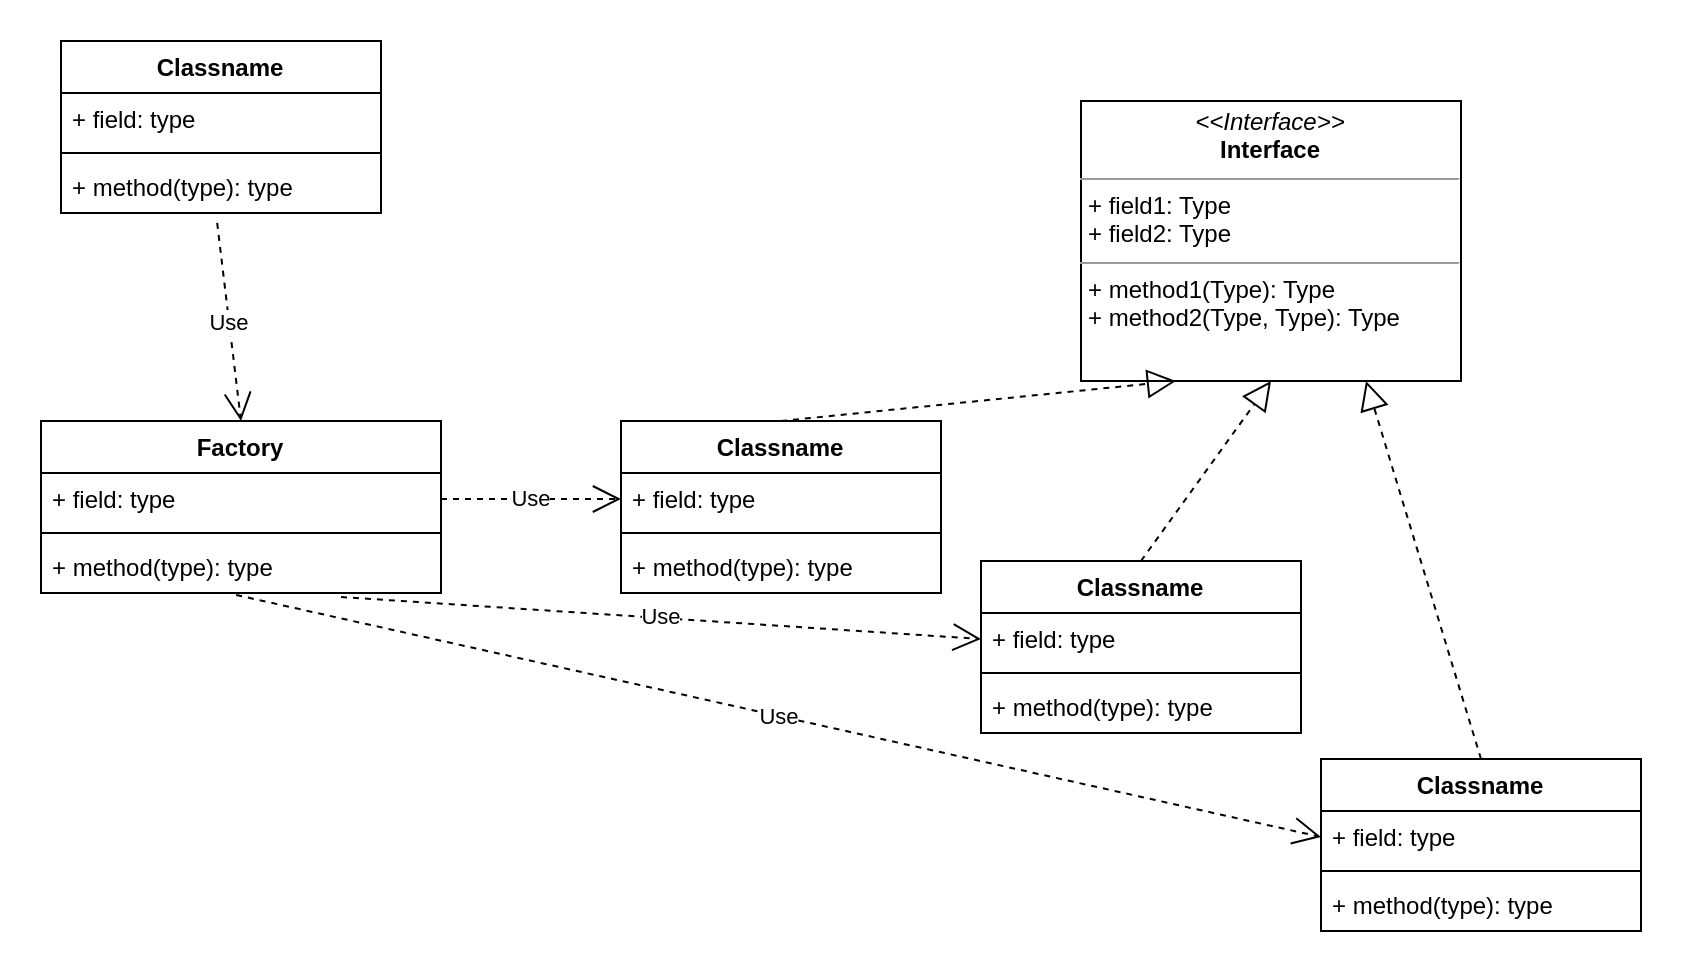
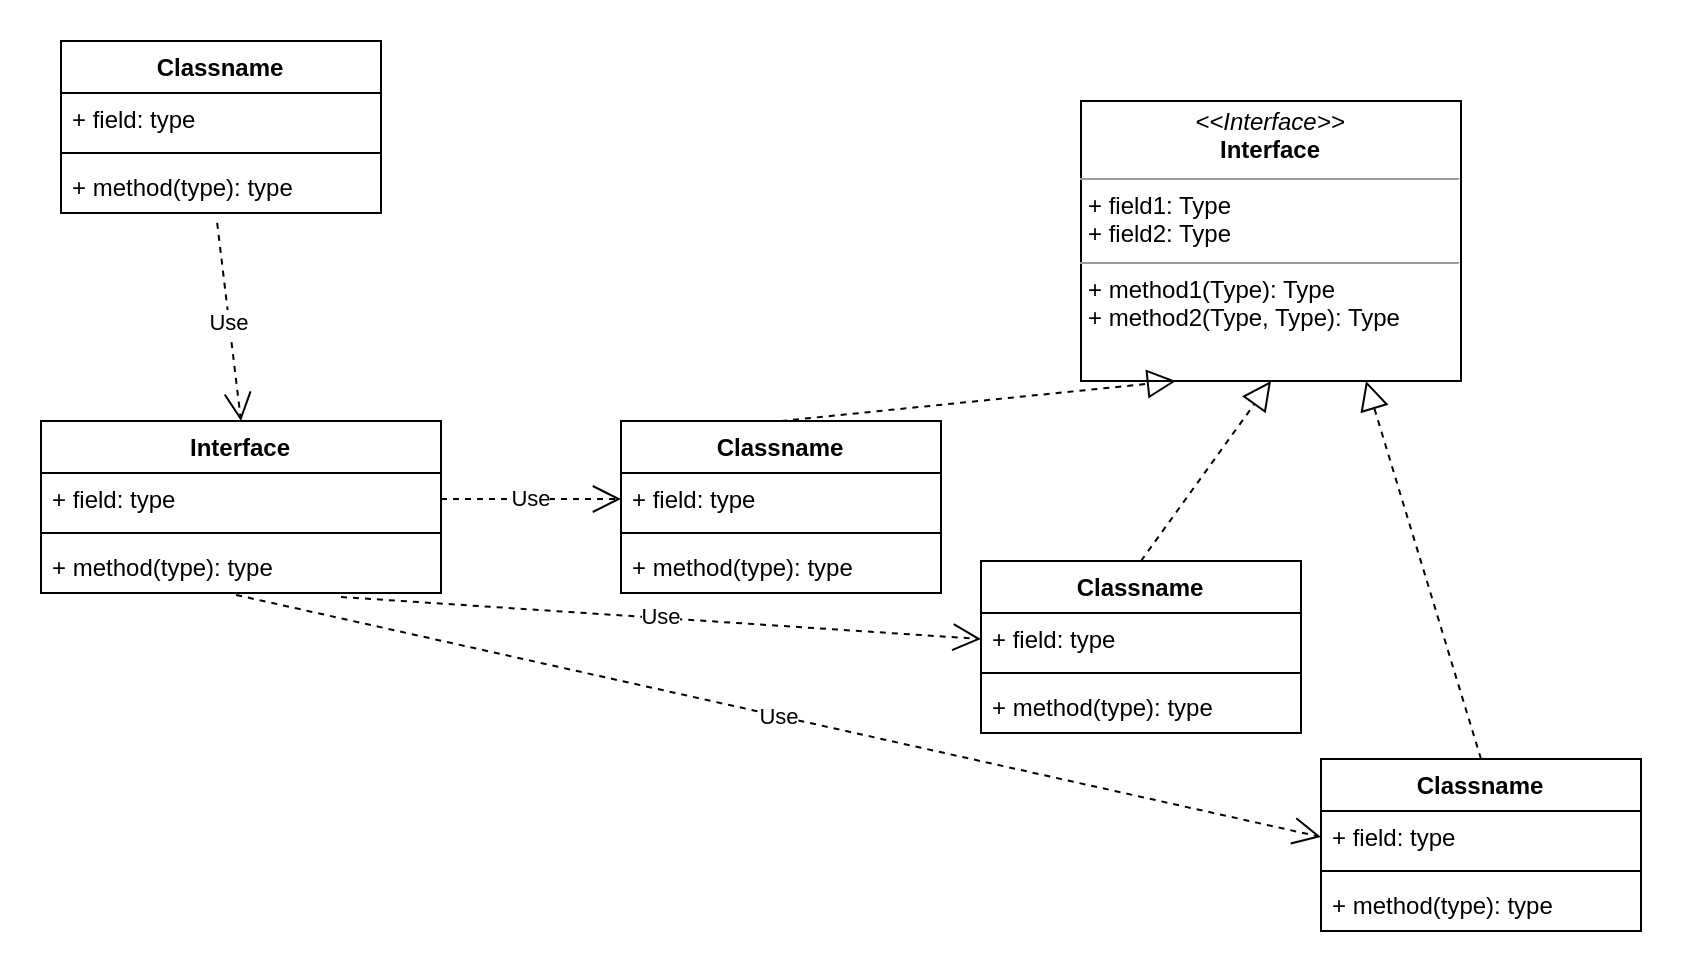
(240, 448) -> (240, 448)
